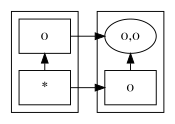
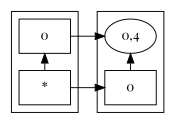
(131, 36) -> (131, 36)
